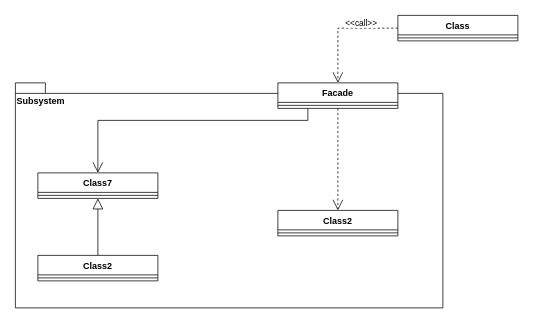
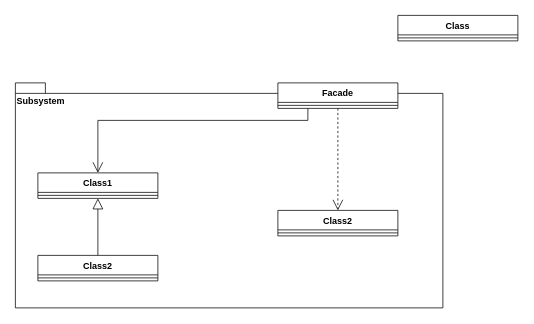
(342, 28) -> none
(98, 183) -> (98, 183)
